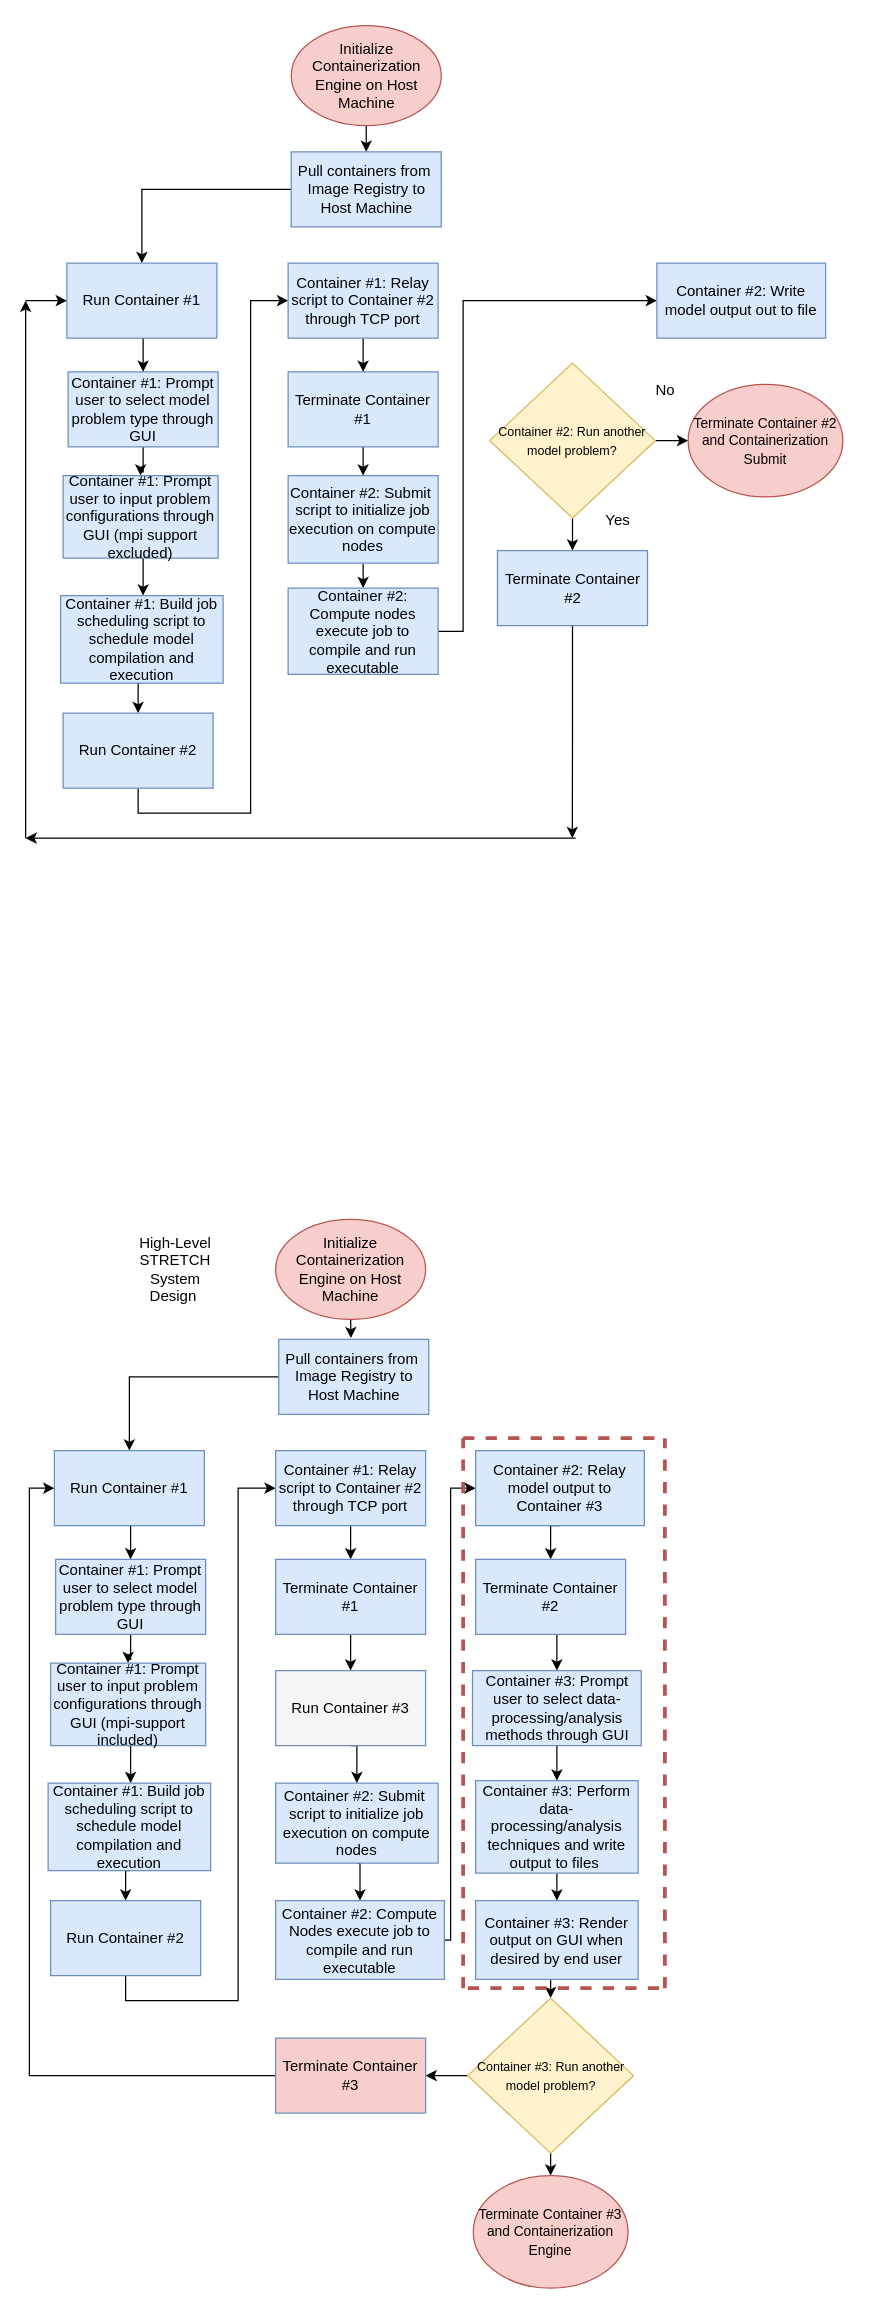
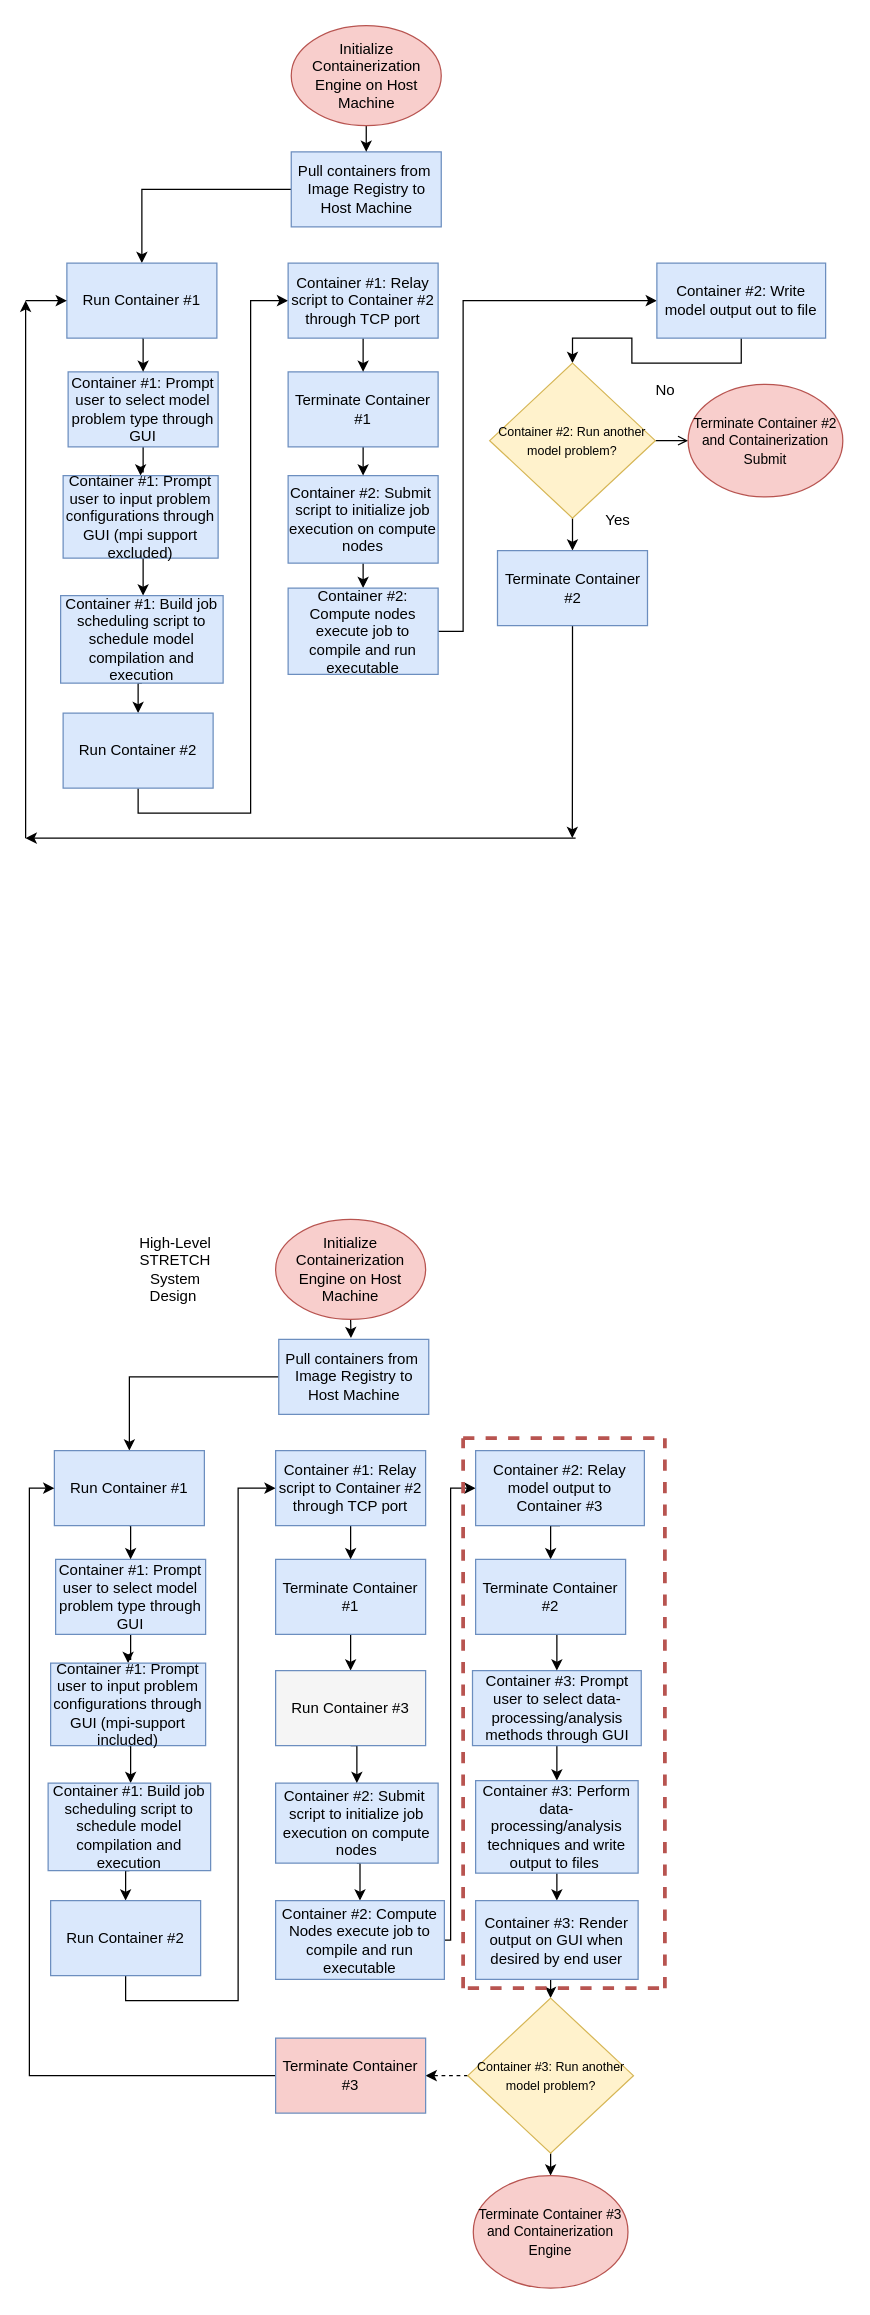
none -> (649, 363)
(678, 441) -> (680, 441)
(451, 2076) -> (451, 2076)
